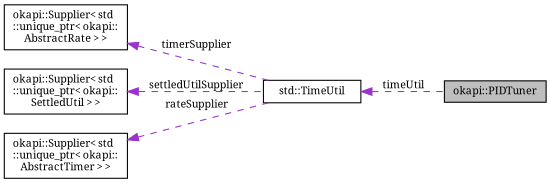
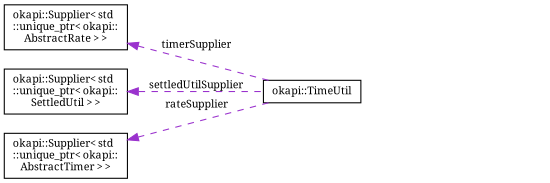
(312, 92) -> (312, 92)
(495, 92) -> none
